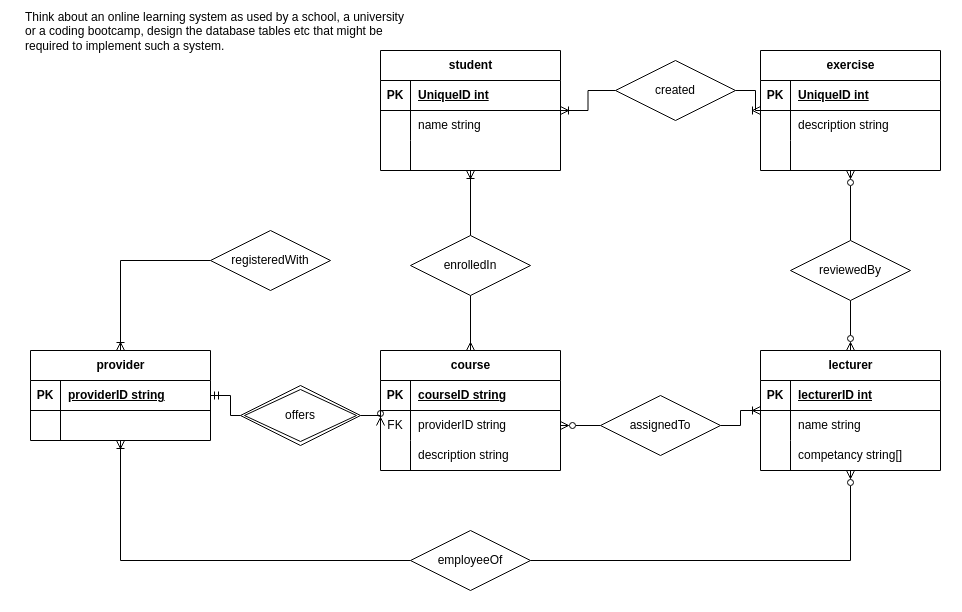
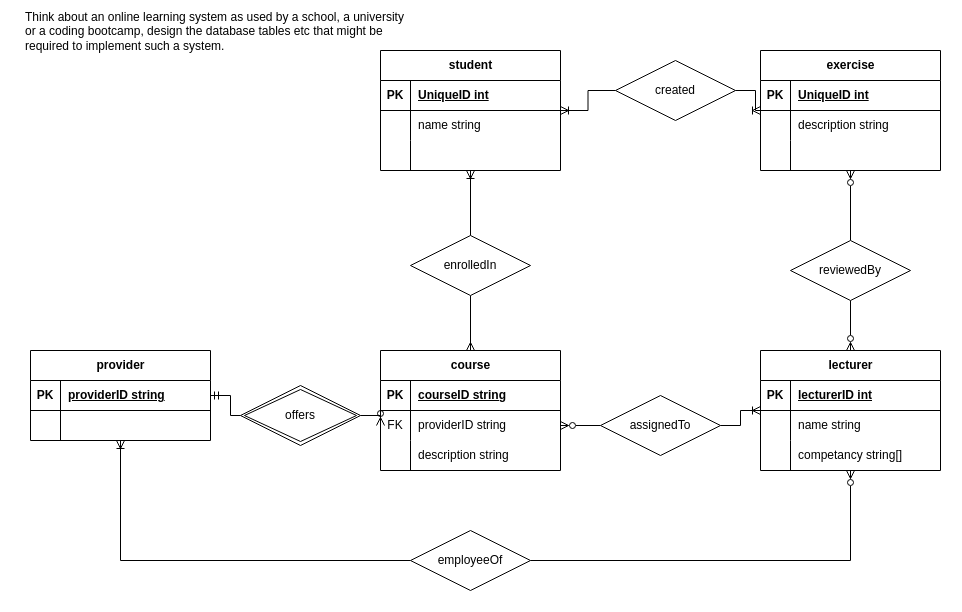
(121, 261) -> none
(271, 261) -> none
